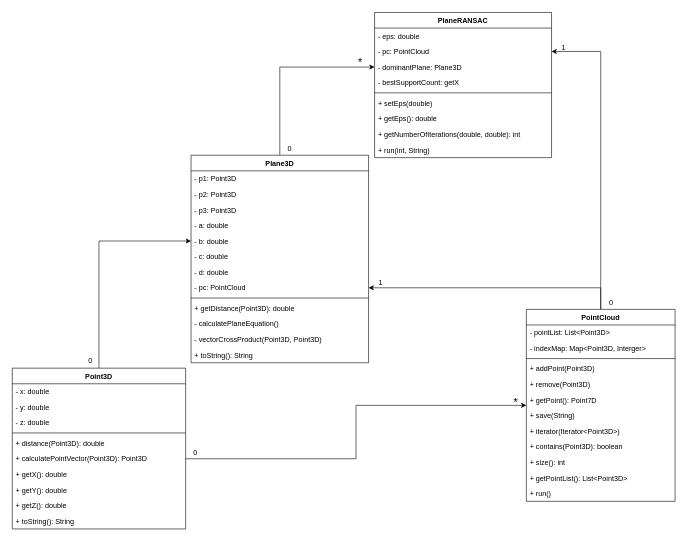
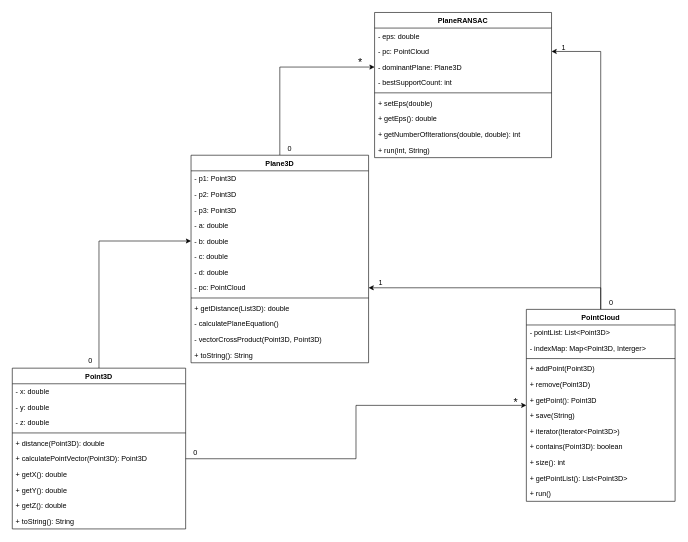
(424, 83) -> (421, 83)
(249, 308) -> (247, 308)
(567, 400) -> (567, 400)
